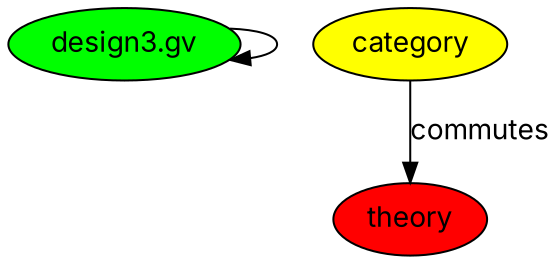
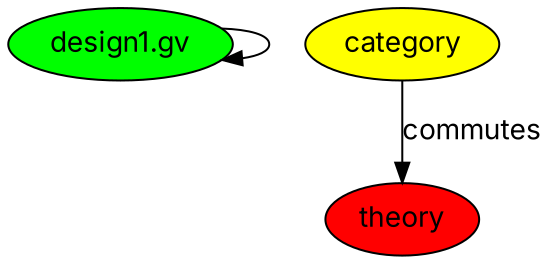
(124, 44) -> (121, 44)
